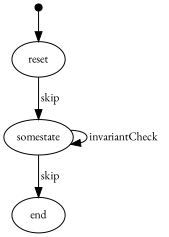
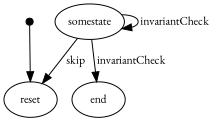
(39, 93) -> (63, 57)
(50, 176) -> (132, 61)
